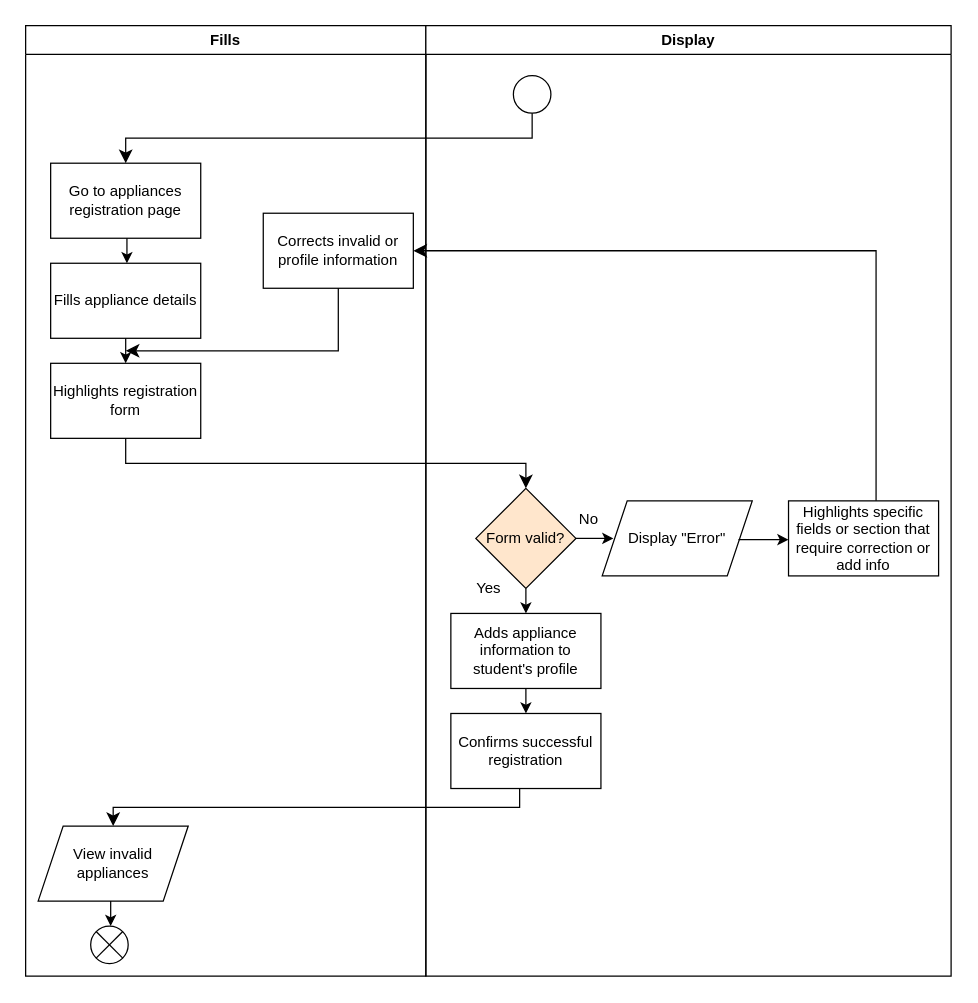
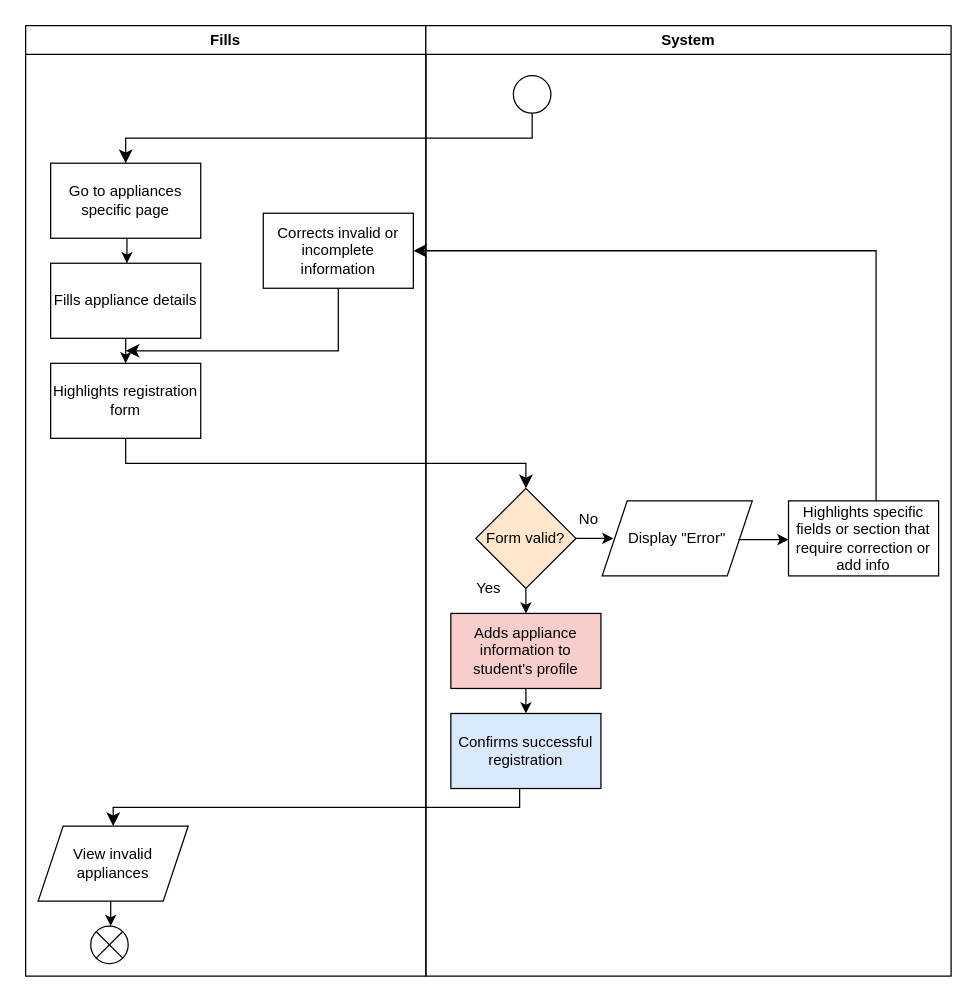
(688, 41) -> (688, 41)
(126, 201) -> (126, 201)
(338, 251) -> (338, 251)
(526, 651) -> (526, 651)
(526, 751) -> (526, 751)
